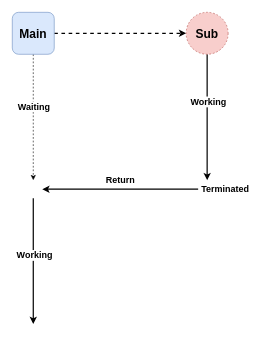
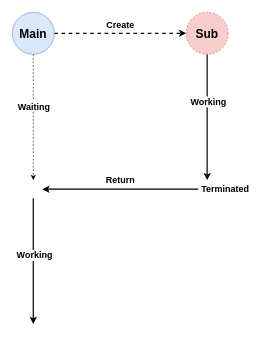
none -> (120, 24)
(33, 33) -> (33, 33)
